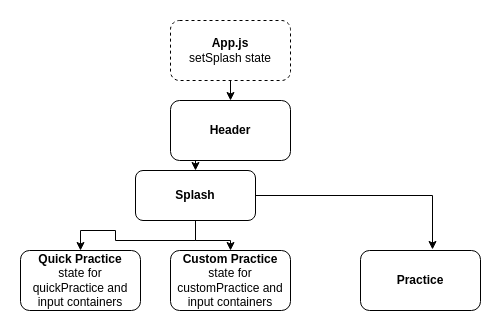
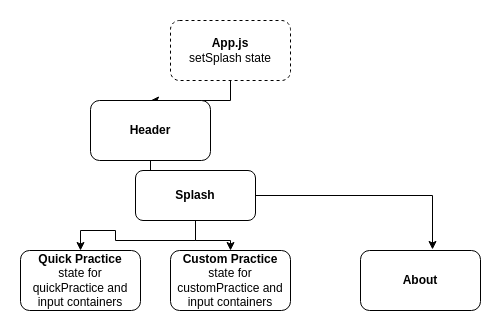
(231, 131) -> (151, 131)
(421, 281) -> (421, 281)
